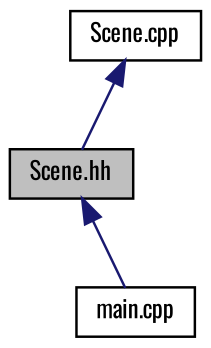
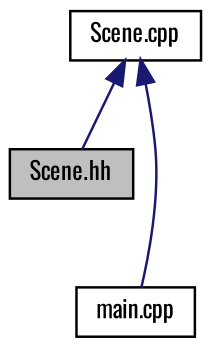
(109, 254) -> (156, 186)
